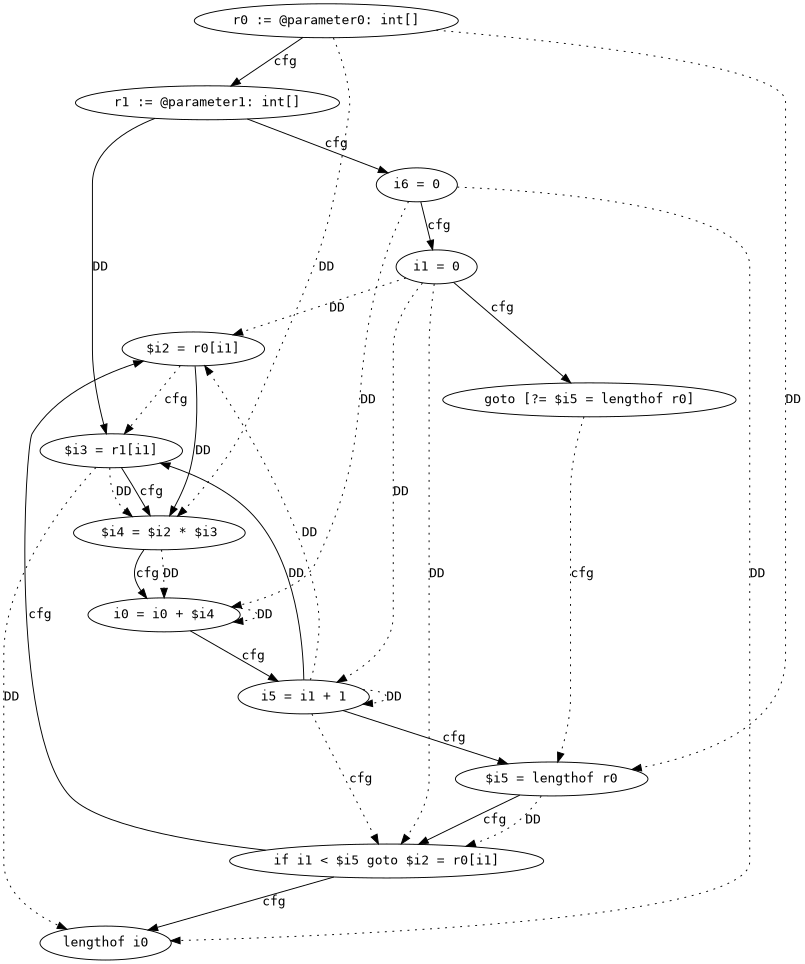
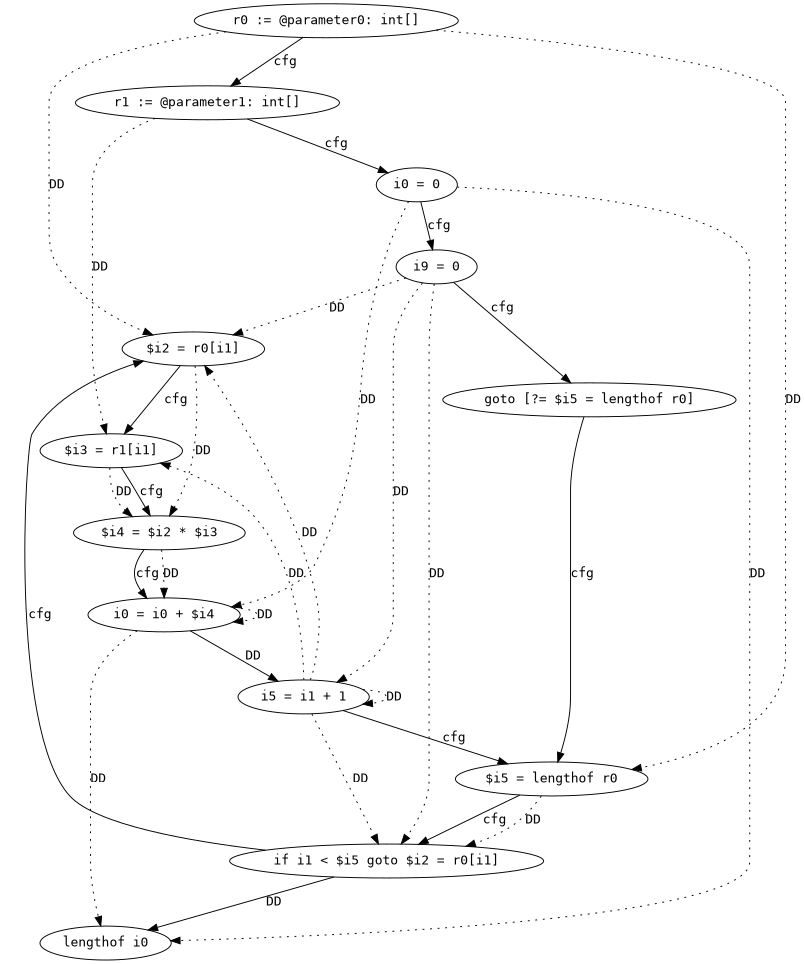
(417, 185) -> (417, 185)
(92, 257) -> (92, 257)
(437, 267) -> (437, 267)
(306, 286) -> (49, 140)
(155, 396) -> (155, 396)
(195, 439) -> (195, 439)
(275, 547) -> (275, 547)
(571, 585) -> (571, 585)
(253, 656) -> (253, 656)
(4, 696) -> (91, 765)
(361, 779) -> (361, 779)
(274, 902) -> (274, 902)
